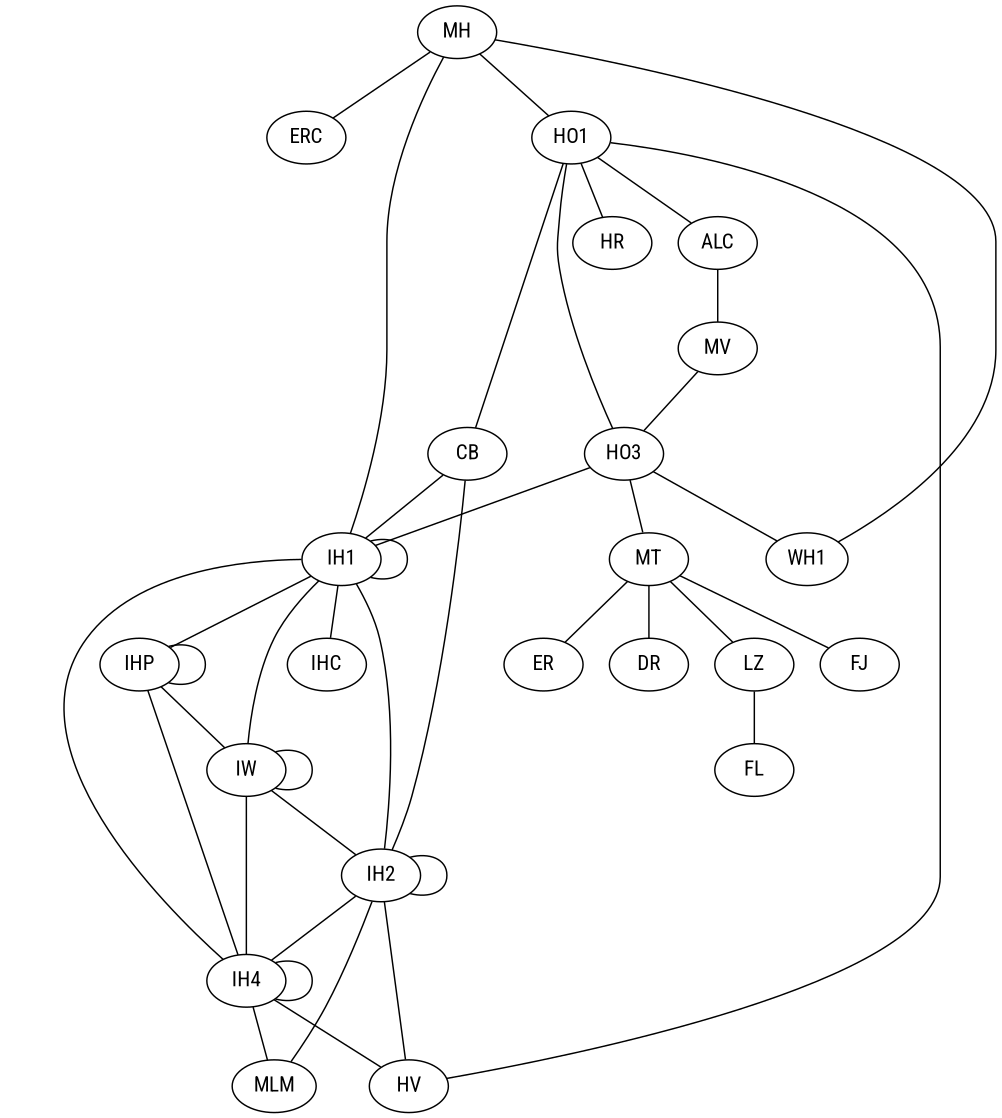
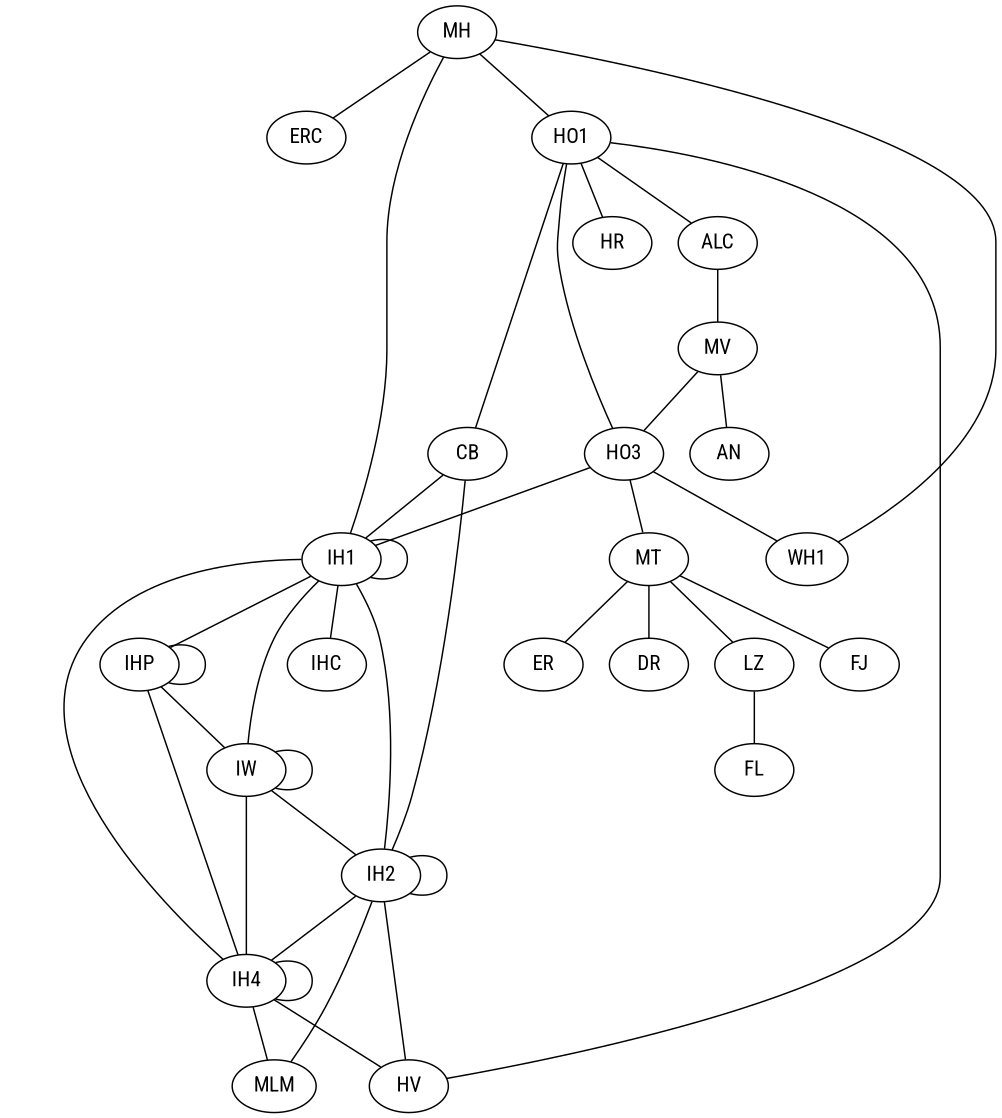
none -> (729, 454)
